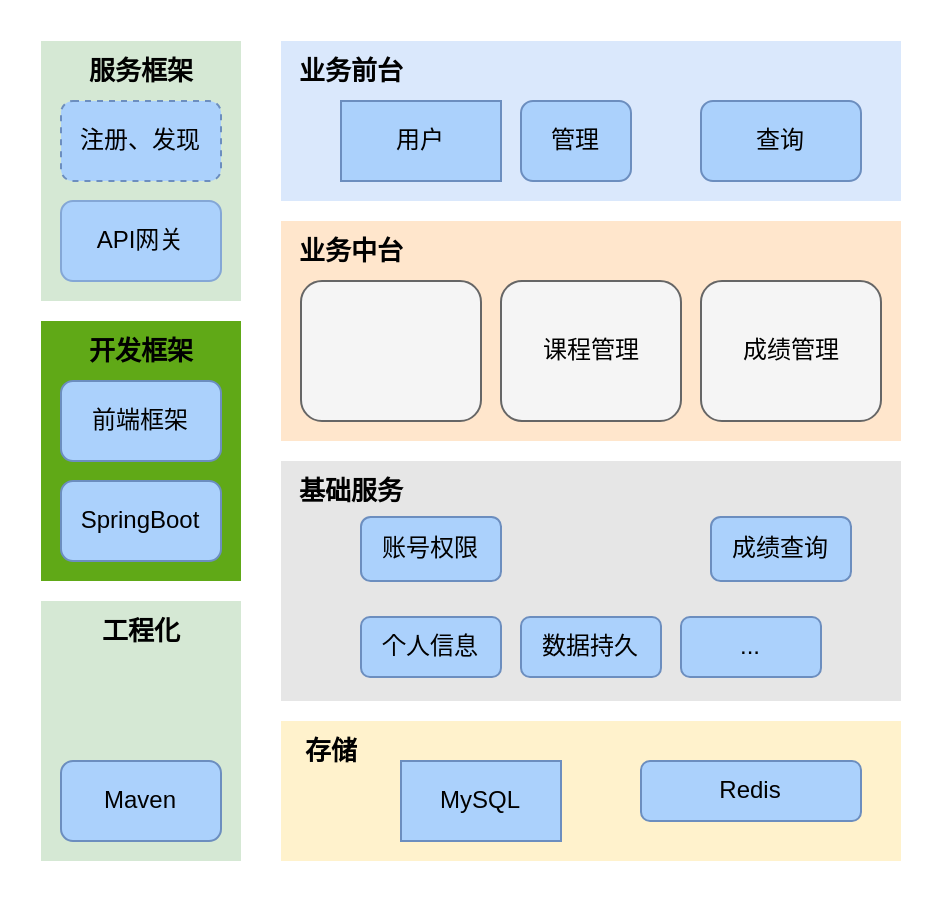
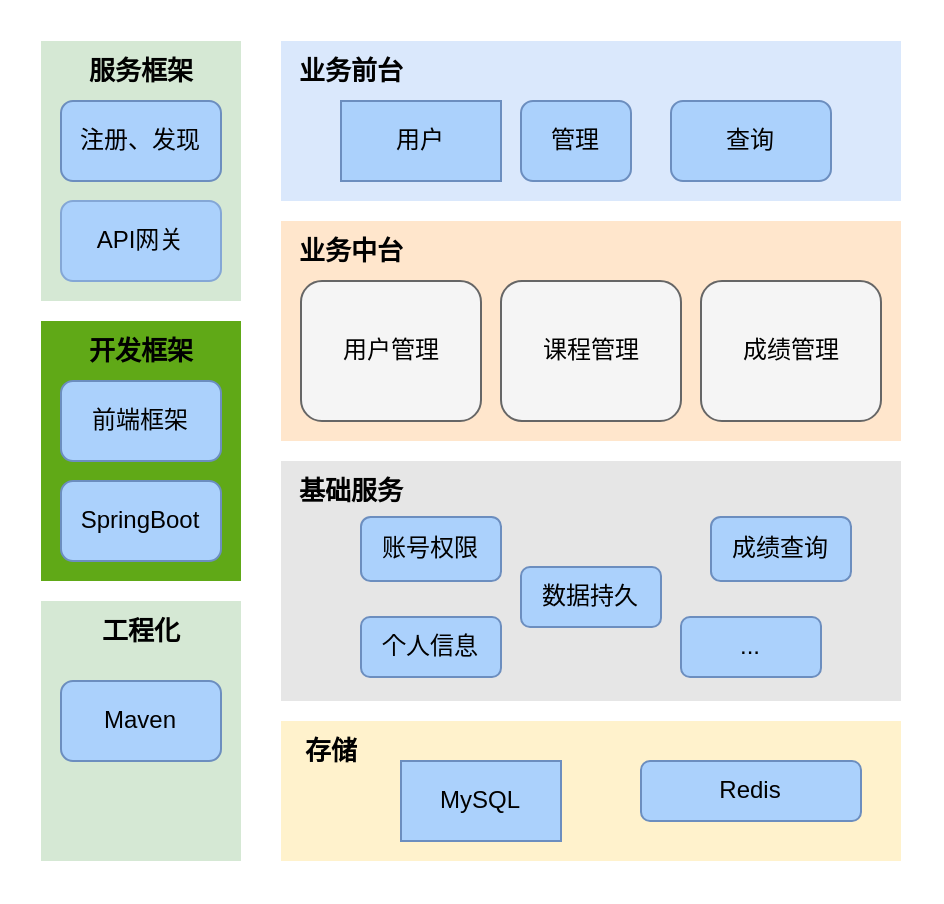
(141, 141) -> (141, 141)
(781, 141) -> (751, 141)
none -> (391, 351)
(591, 647) -> (591, 597)
(141, 801) -> (141, 721)
